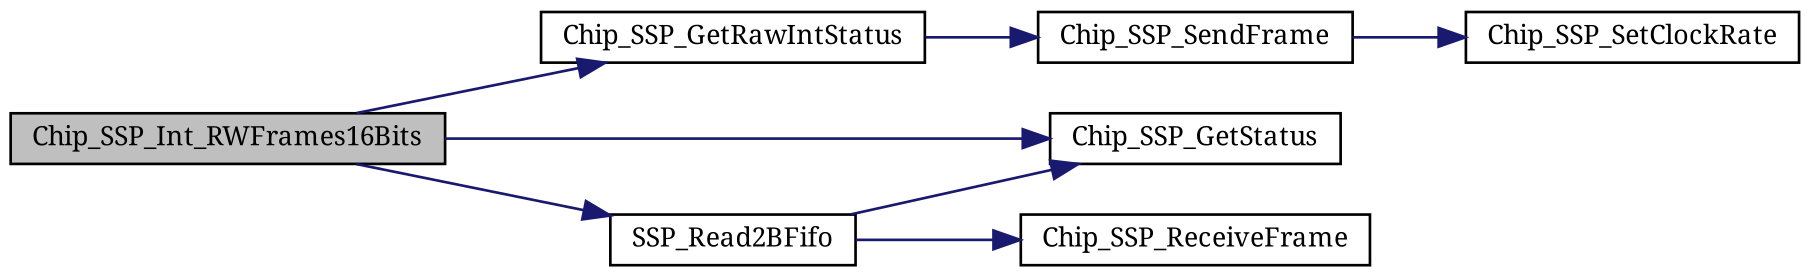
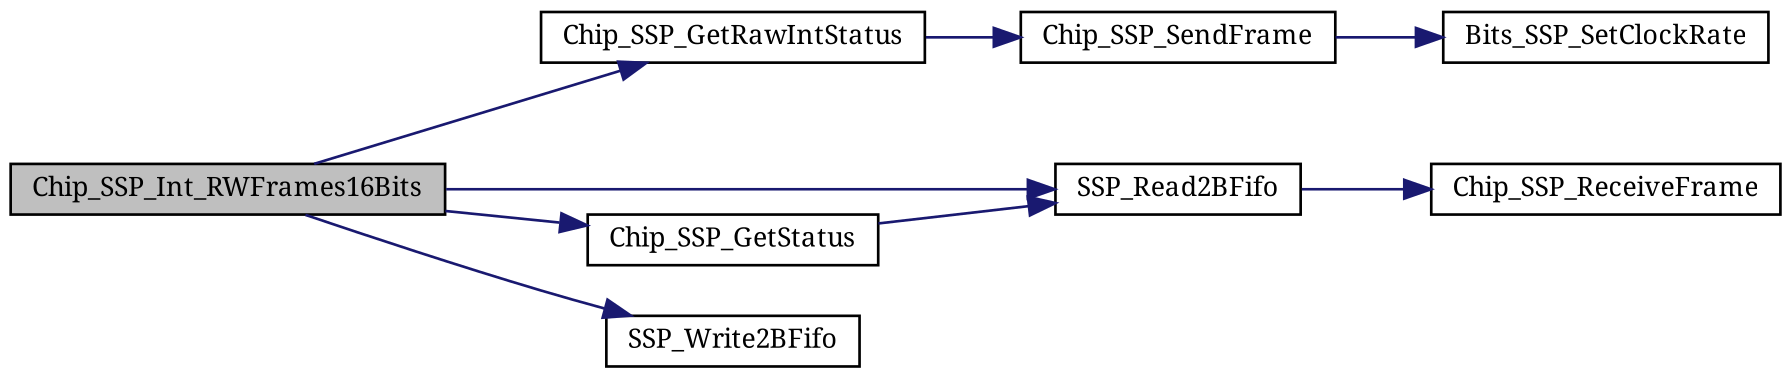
(1632, 37) -> (1606, 37)
(951, 192) -> (953, 215)
none -> (733, 341)
